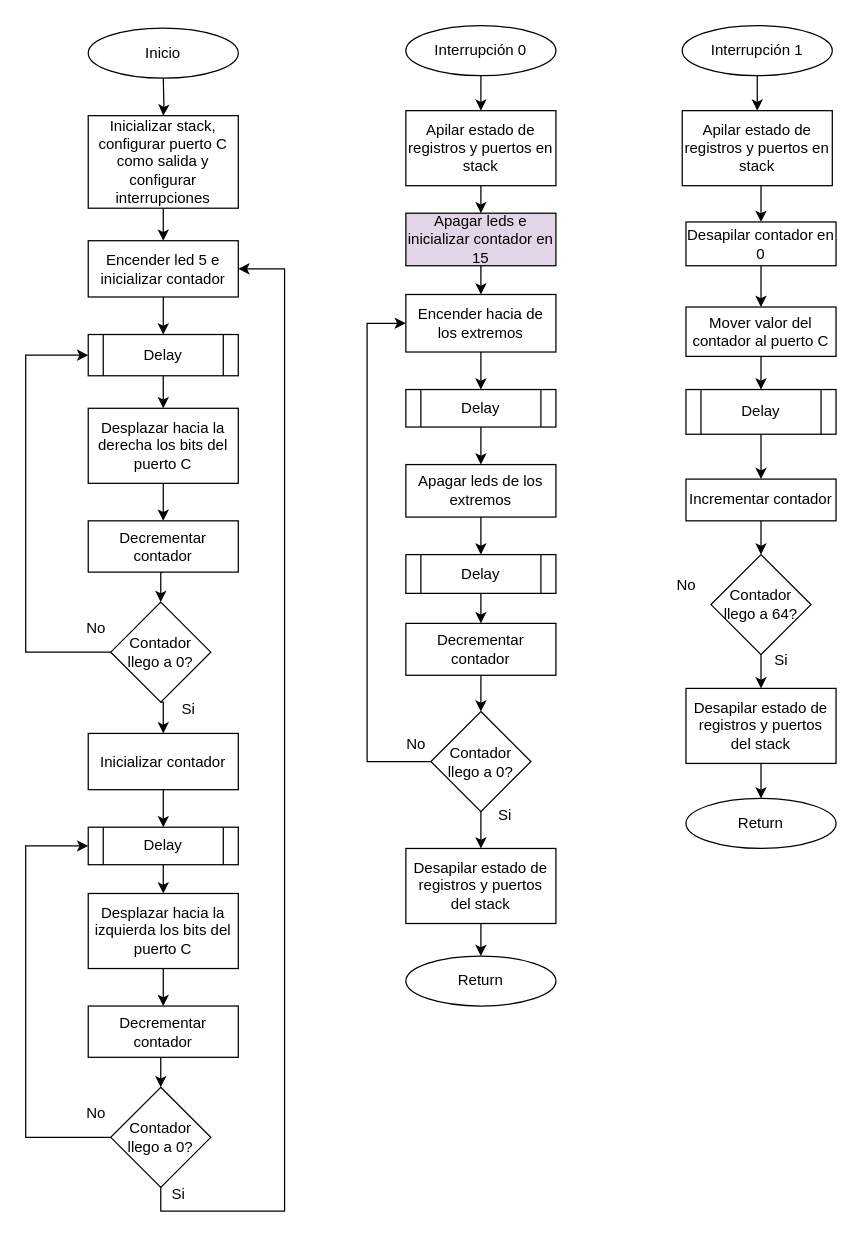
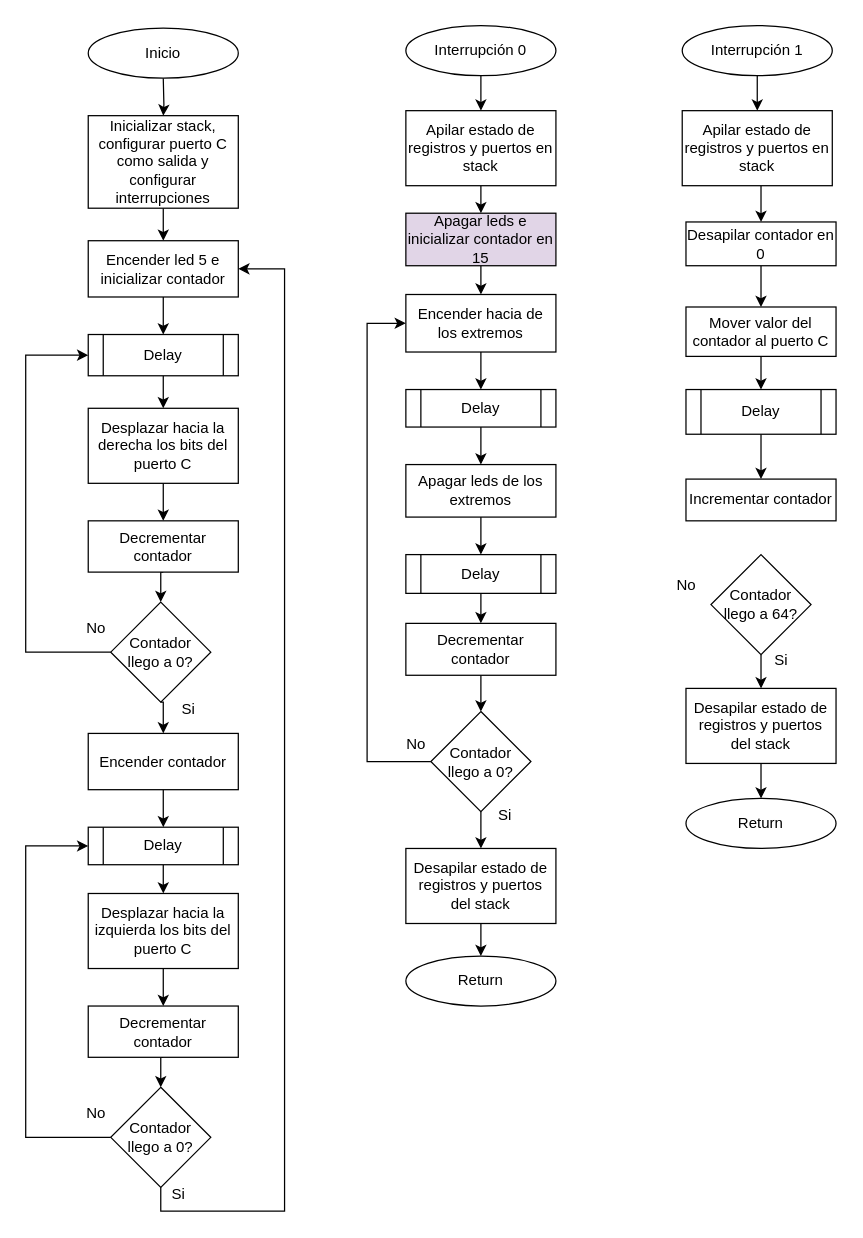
(761, 542) -> none
(163, 762) -> (163, 762)
